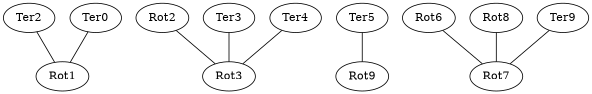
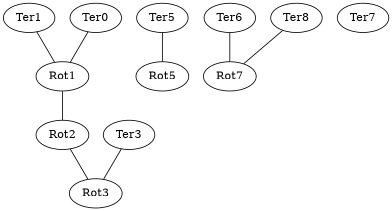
(29, 18) -> (29, 18)
(296, 18) -> none
none -> (363, 18)
(429, 18) -> (230, 18)
(496, 18) -> (296, 18)
(563, 18) -> none
(362, 76) -> (162, 76)
none -> (62, 106)
